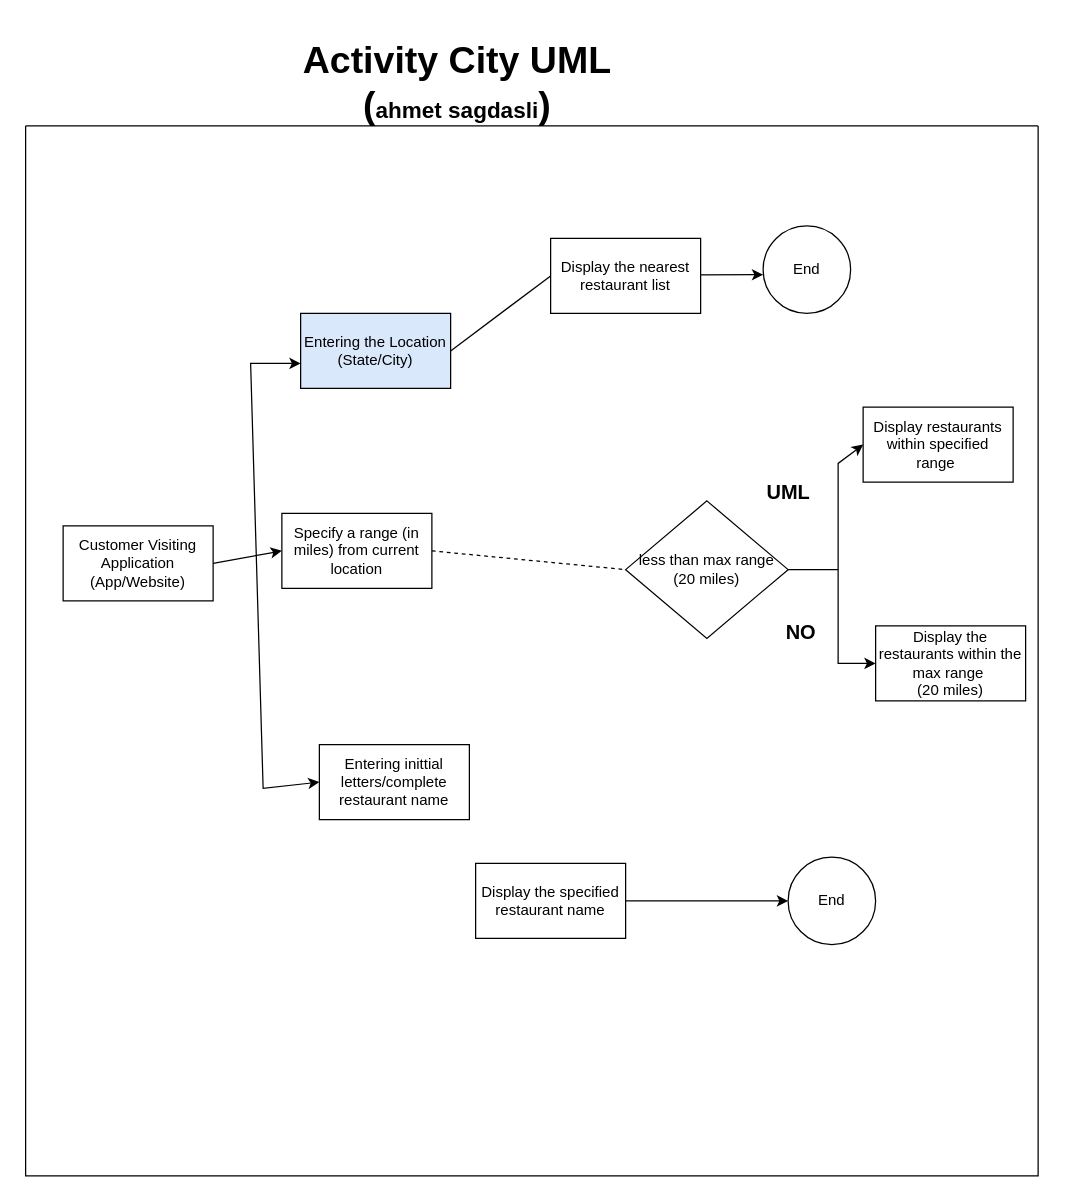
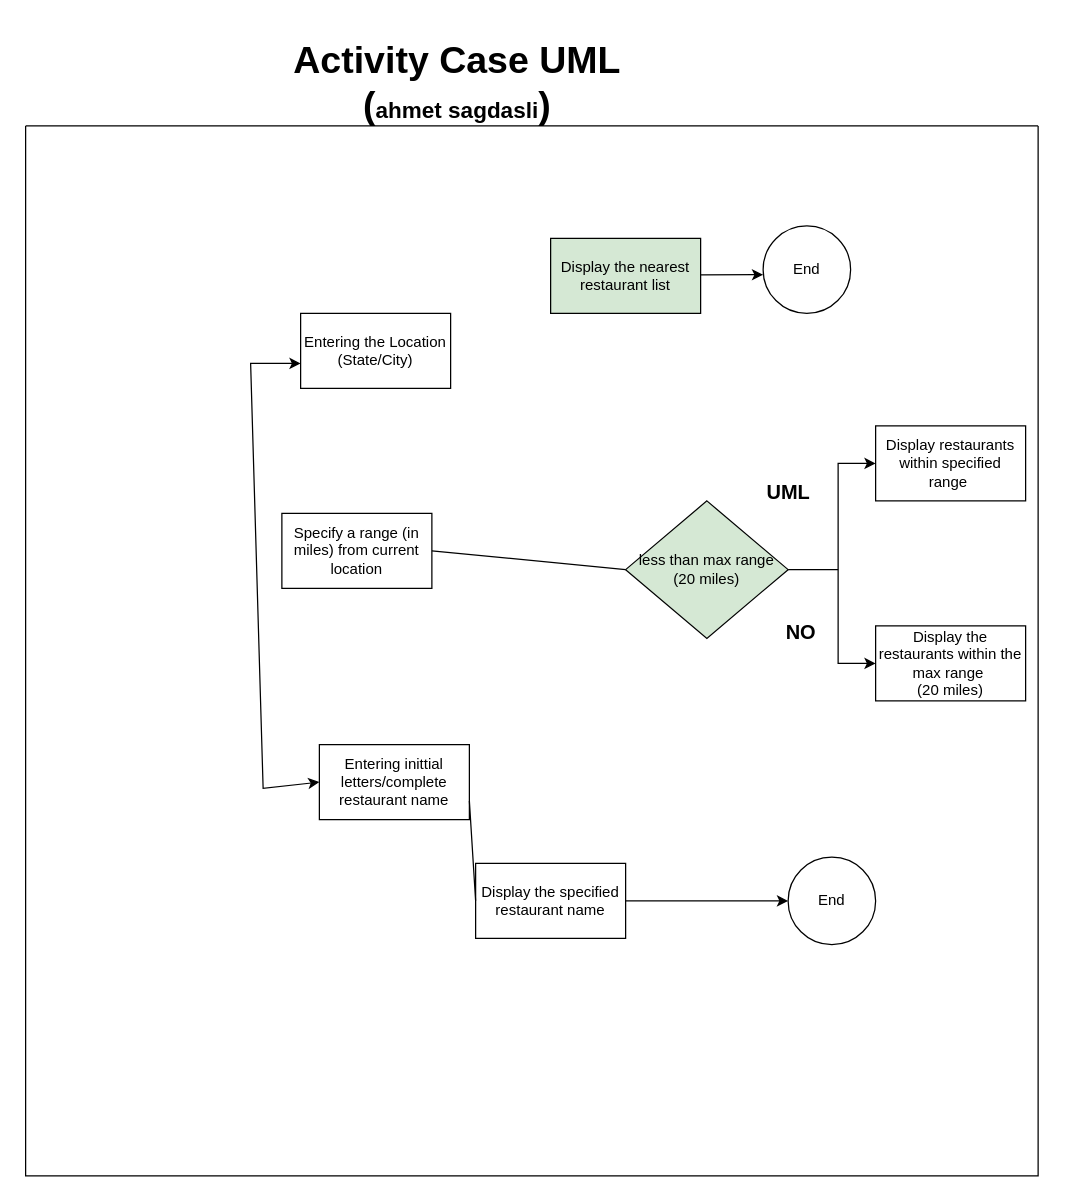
(458, 82) -> (458, 82)
(626, 276) -> (626, 276)
(500, 313) -> none
(376, 351) -> (376, 351)
(938, 444) -> (951, 463)
(243, 558) -> none
(530, 560) -> (530, 560)
(138, 563) -> none
(707, 569) -> (707, 569)
none -> (472, 850)
